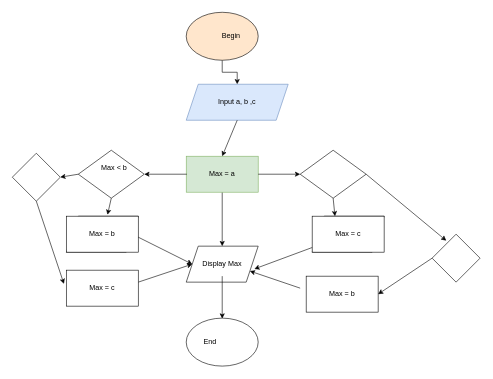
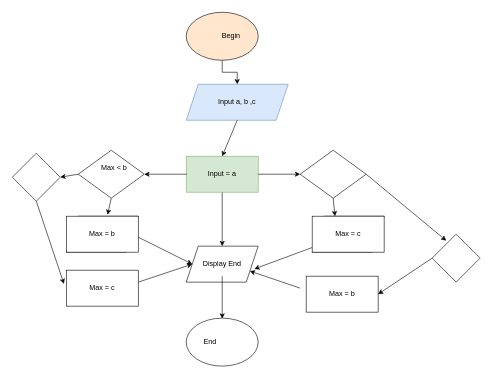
(222, 174) -> (222, 174)
(222, 264) -> (222, 264)
